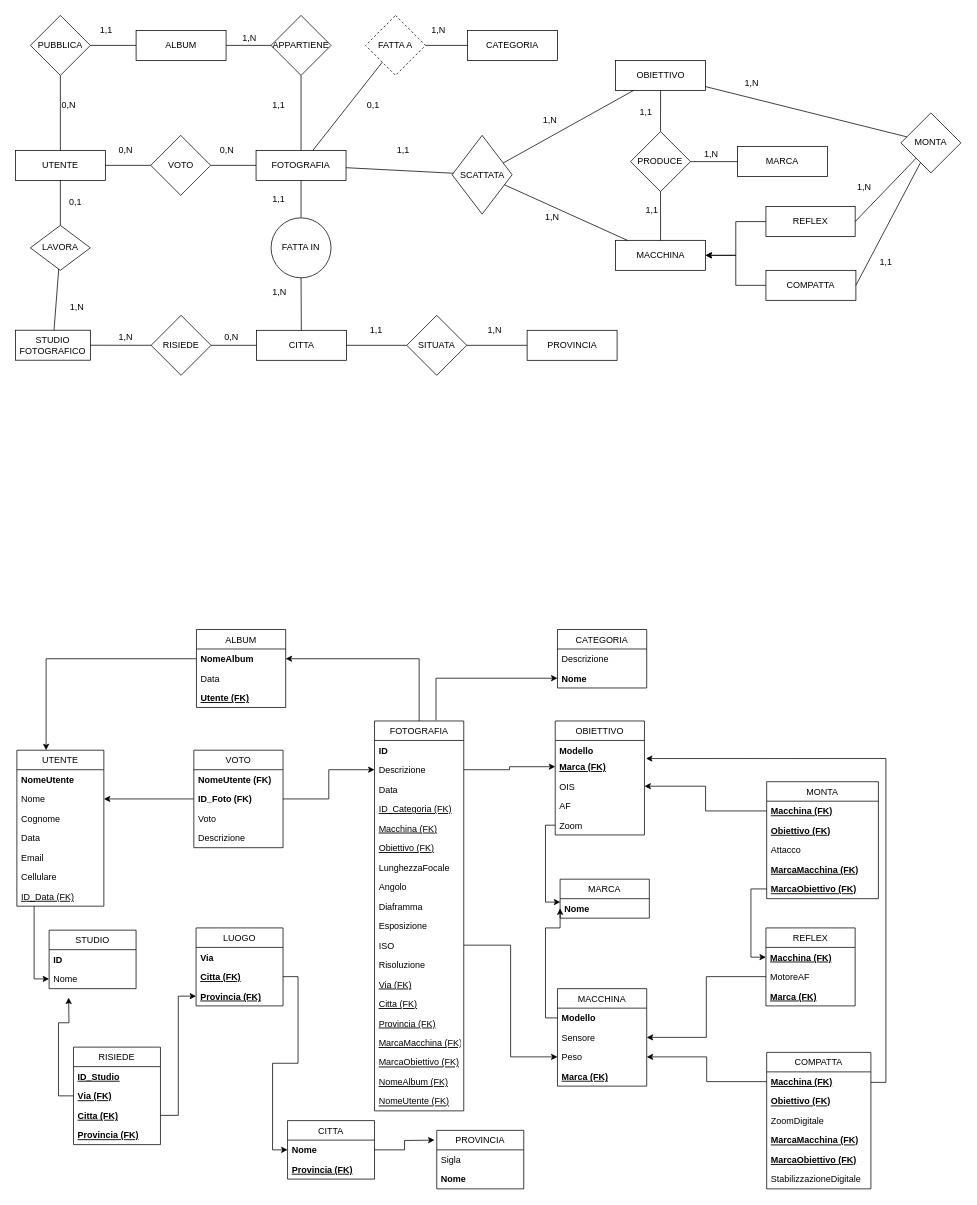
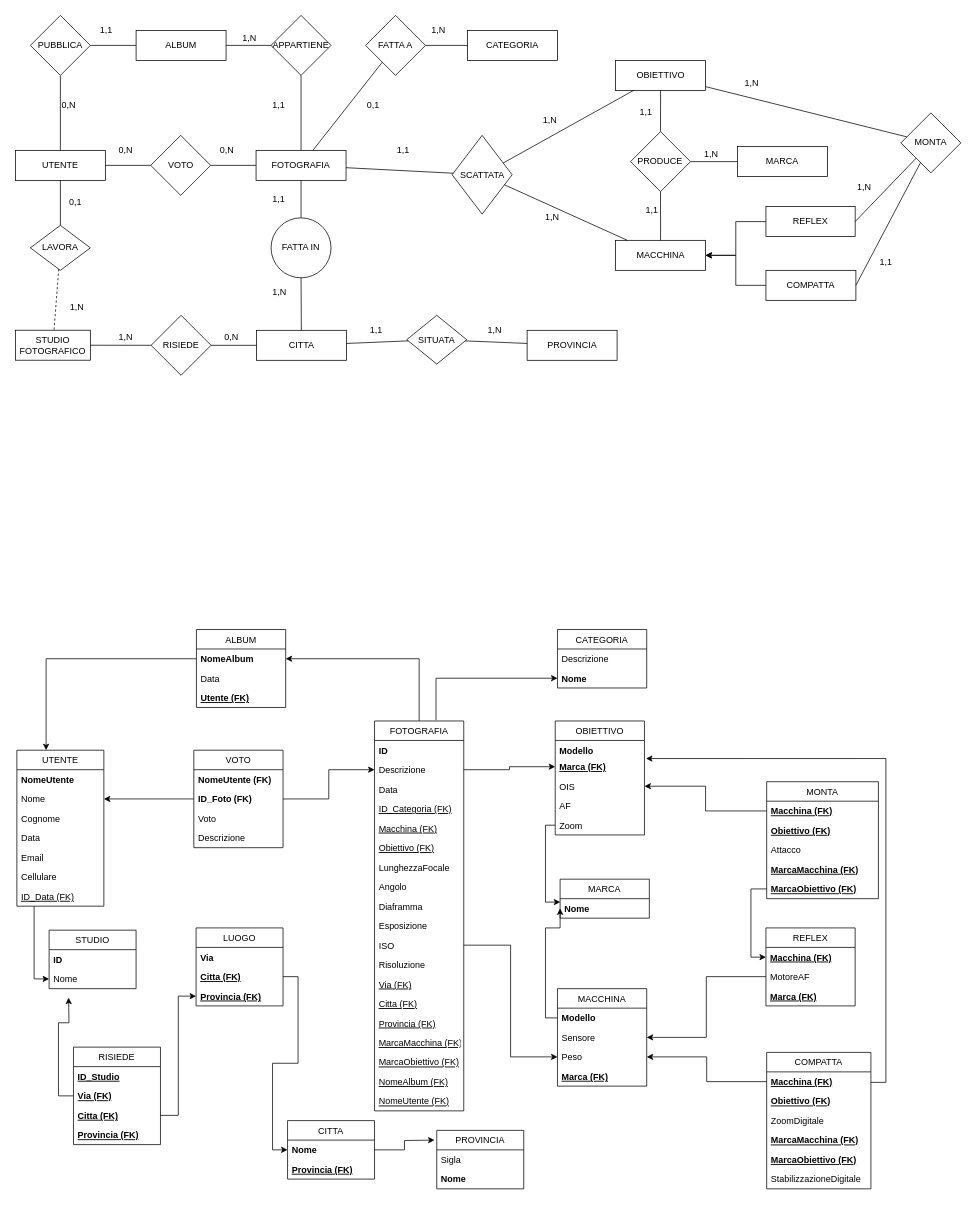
(396, 45) -> (396, 45)
(57, 298) -> (57, 298)
(437, 345) -> (437, 340)
